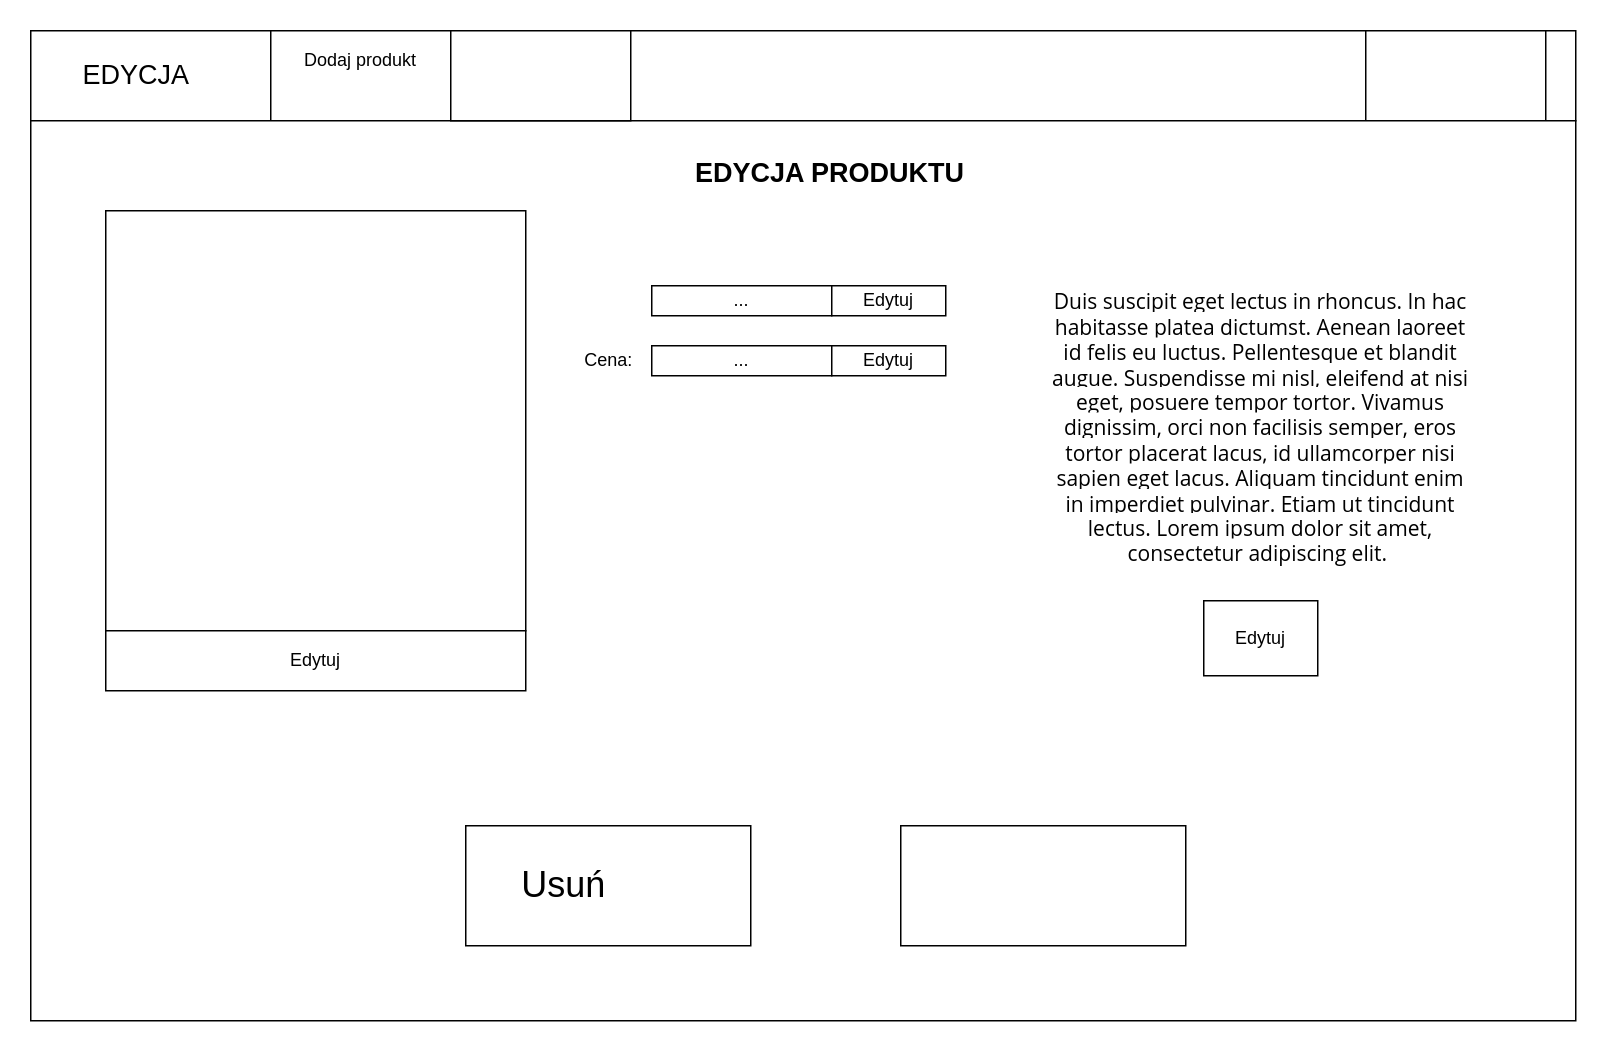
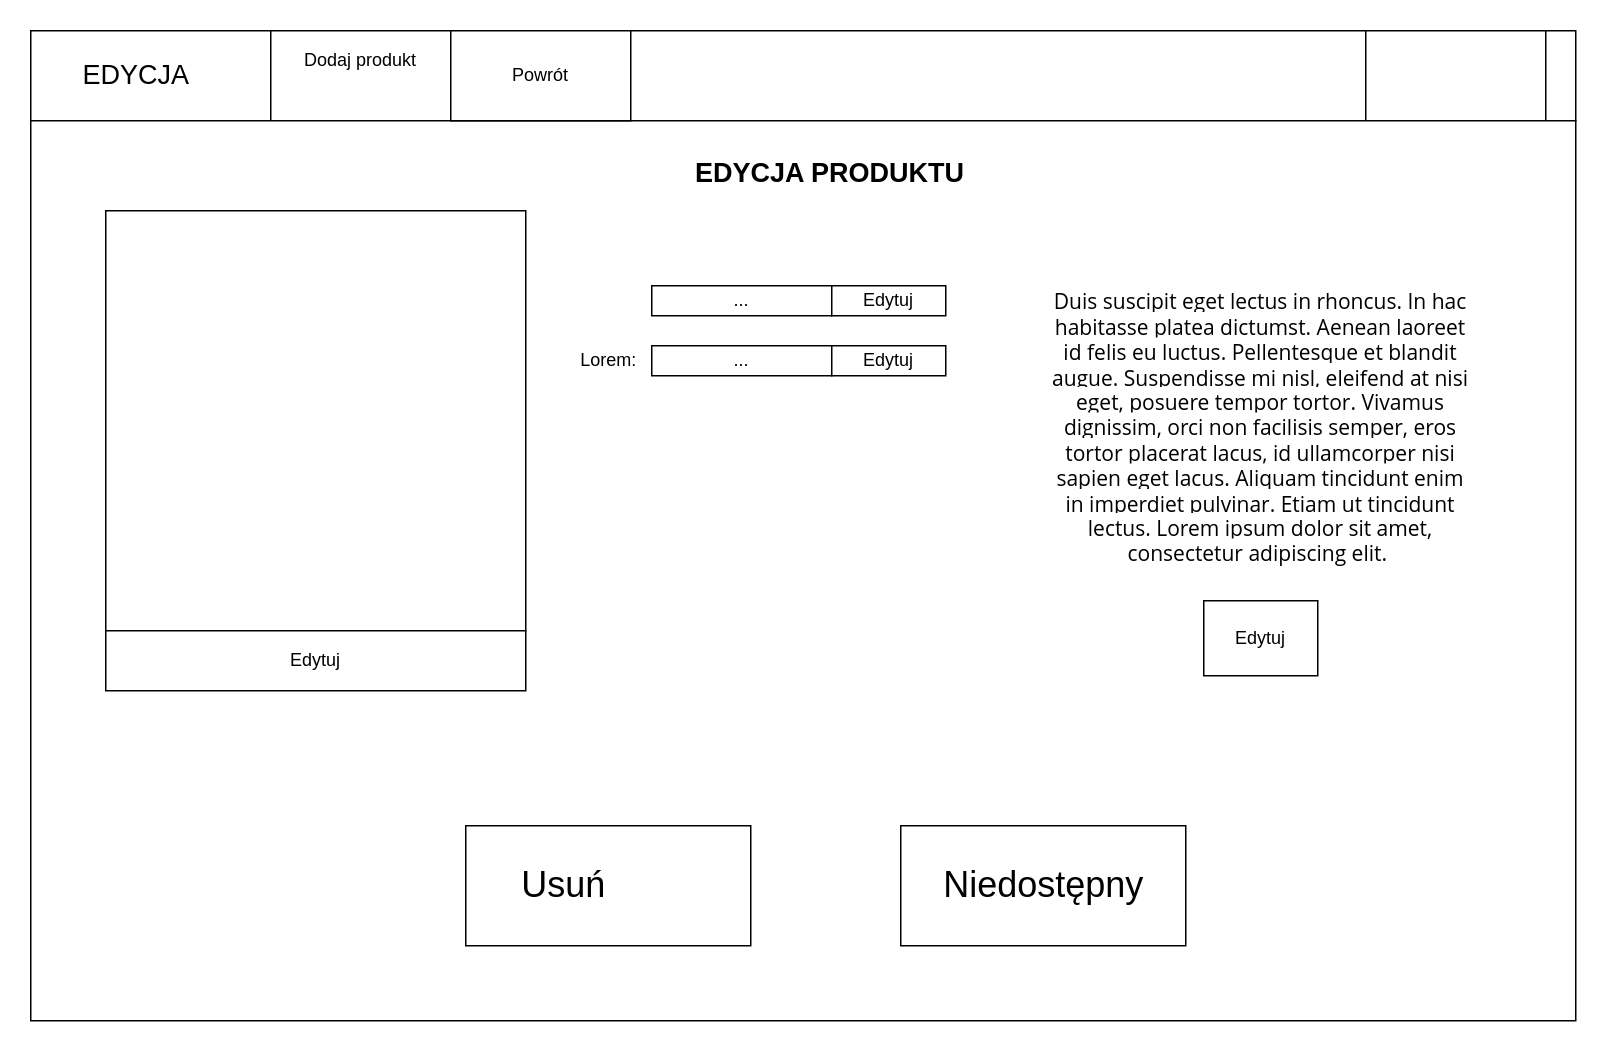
none -> (541, 76)
(609, 361) -> (609, 361)
none -> (1043, 886)
